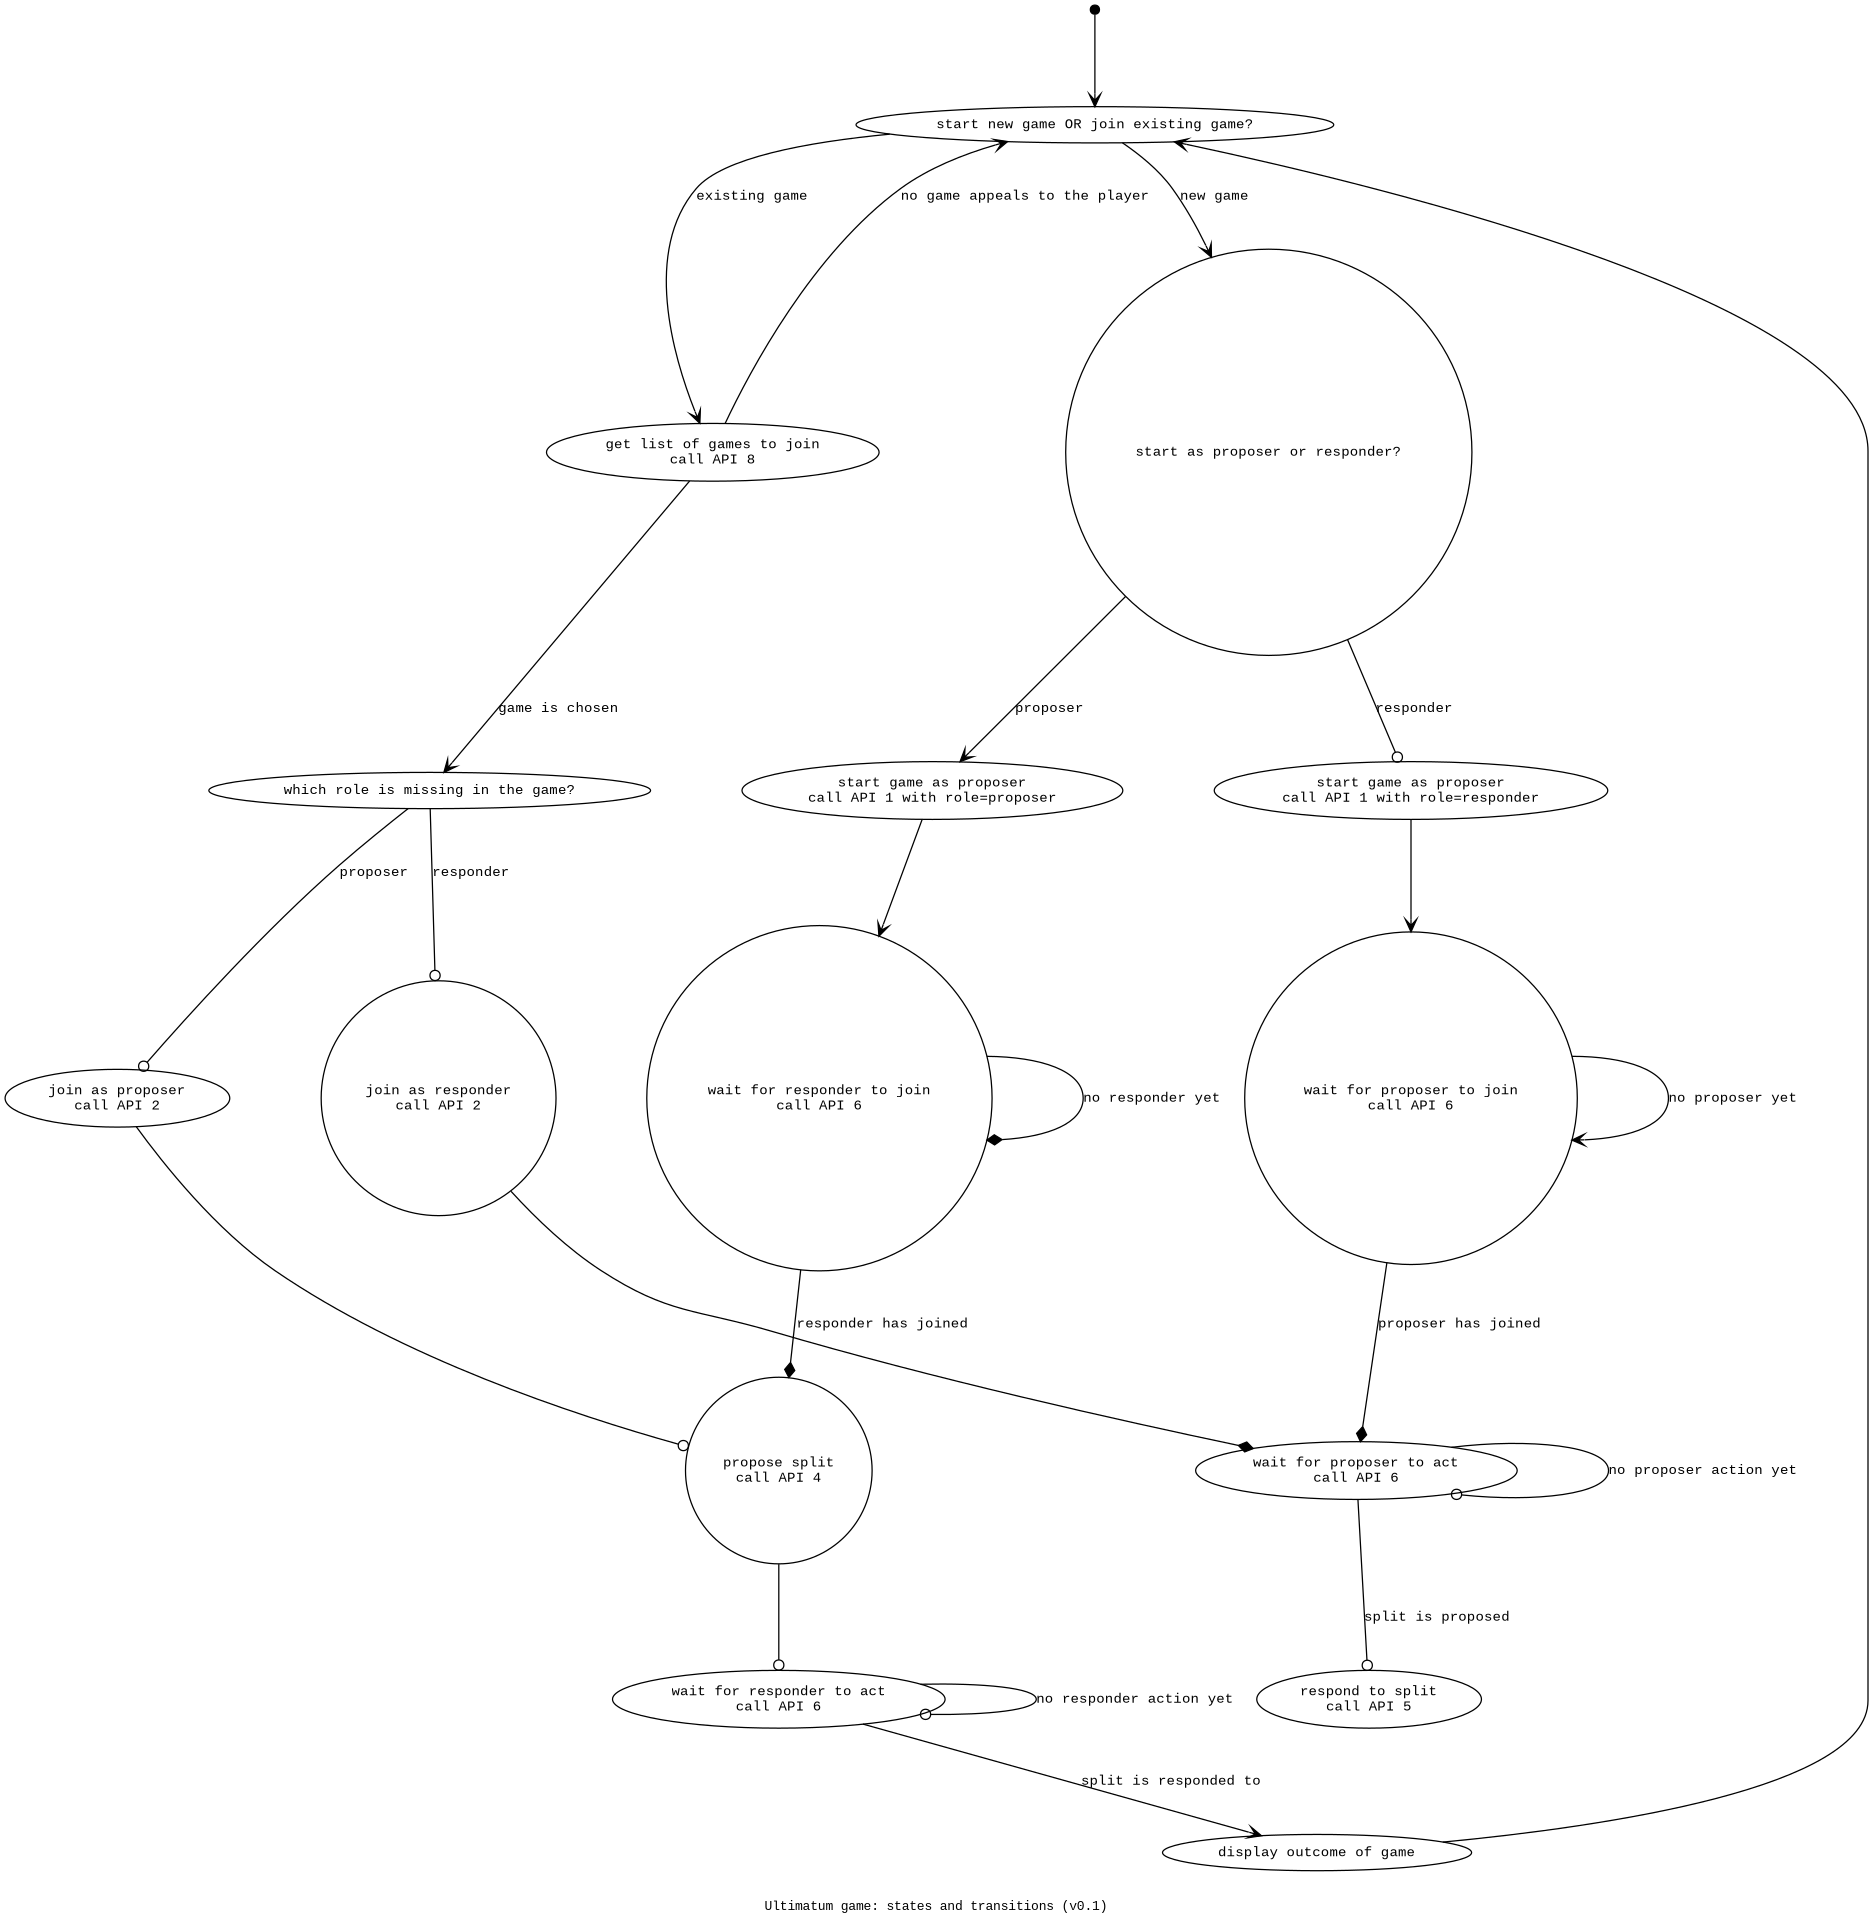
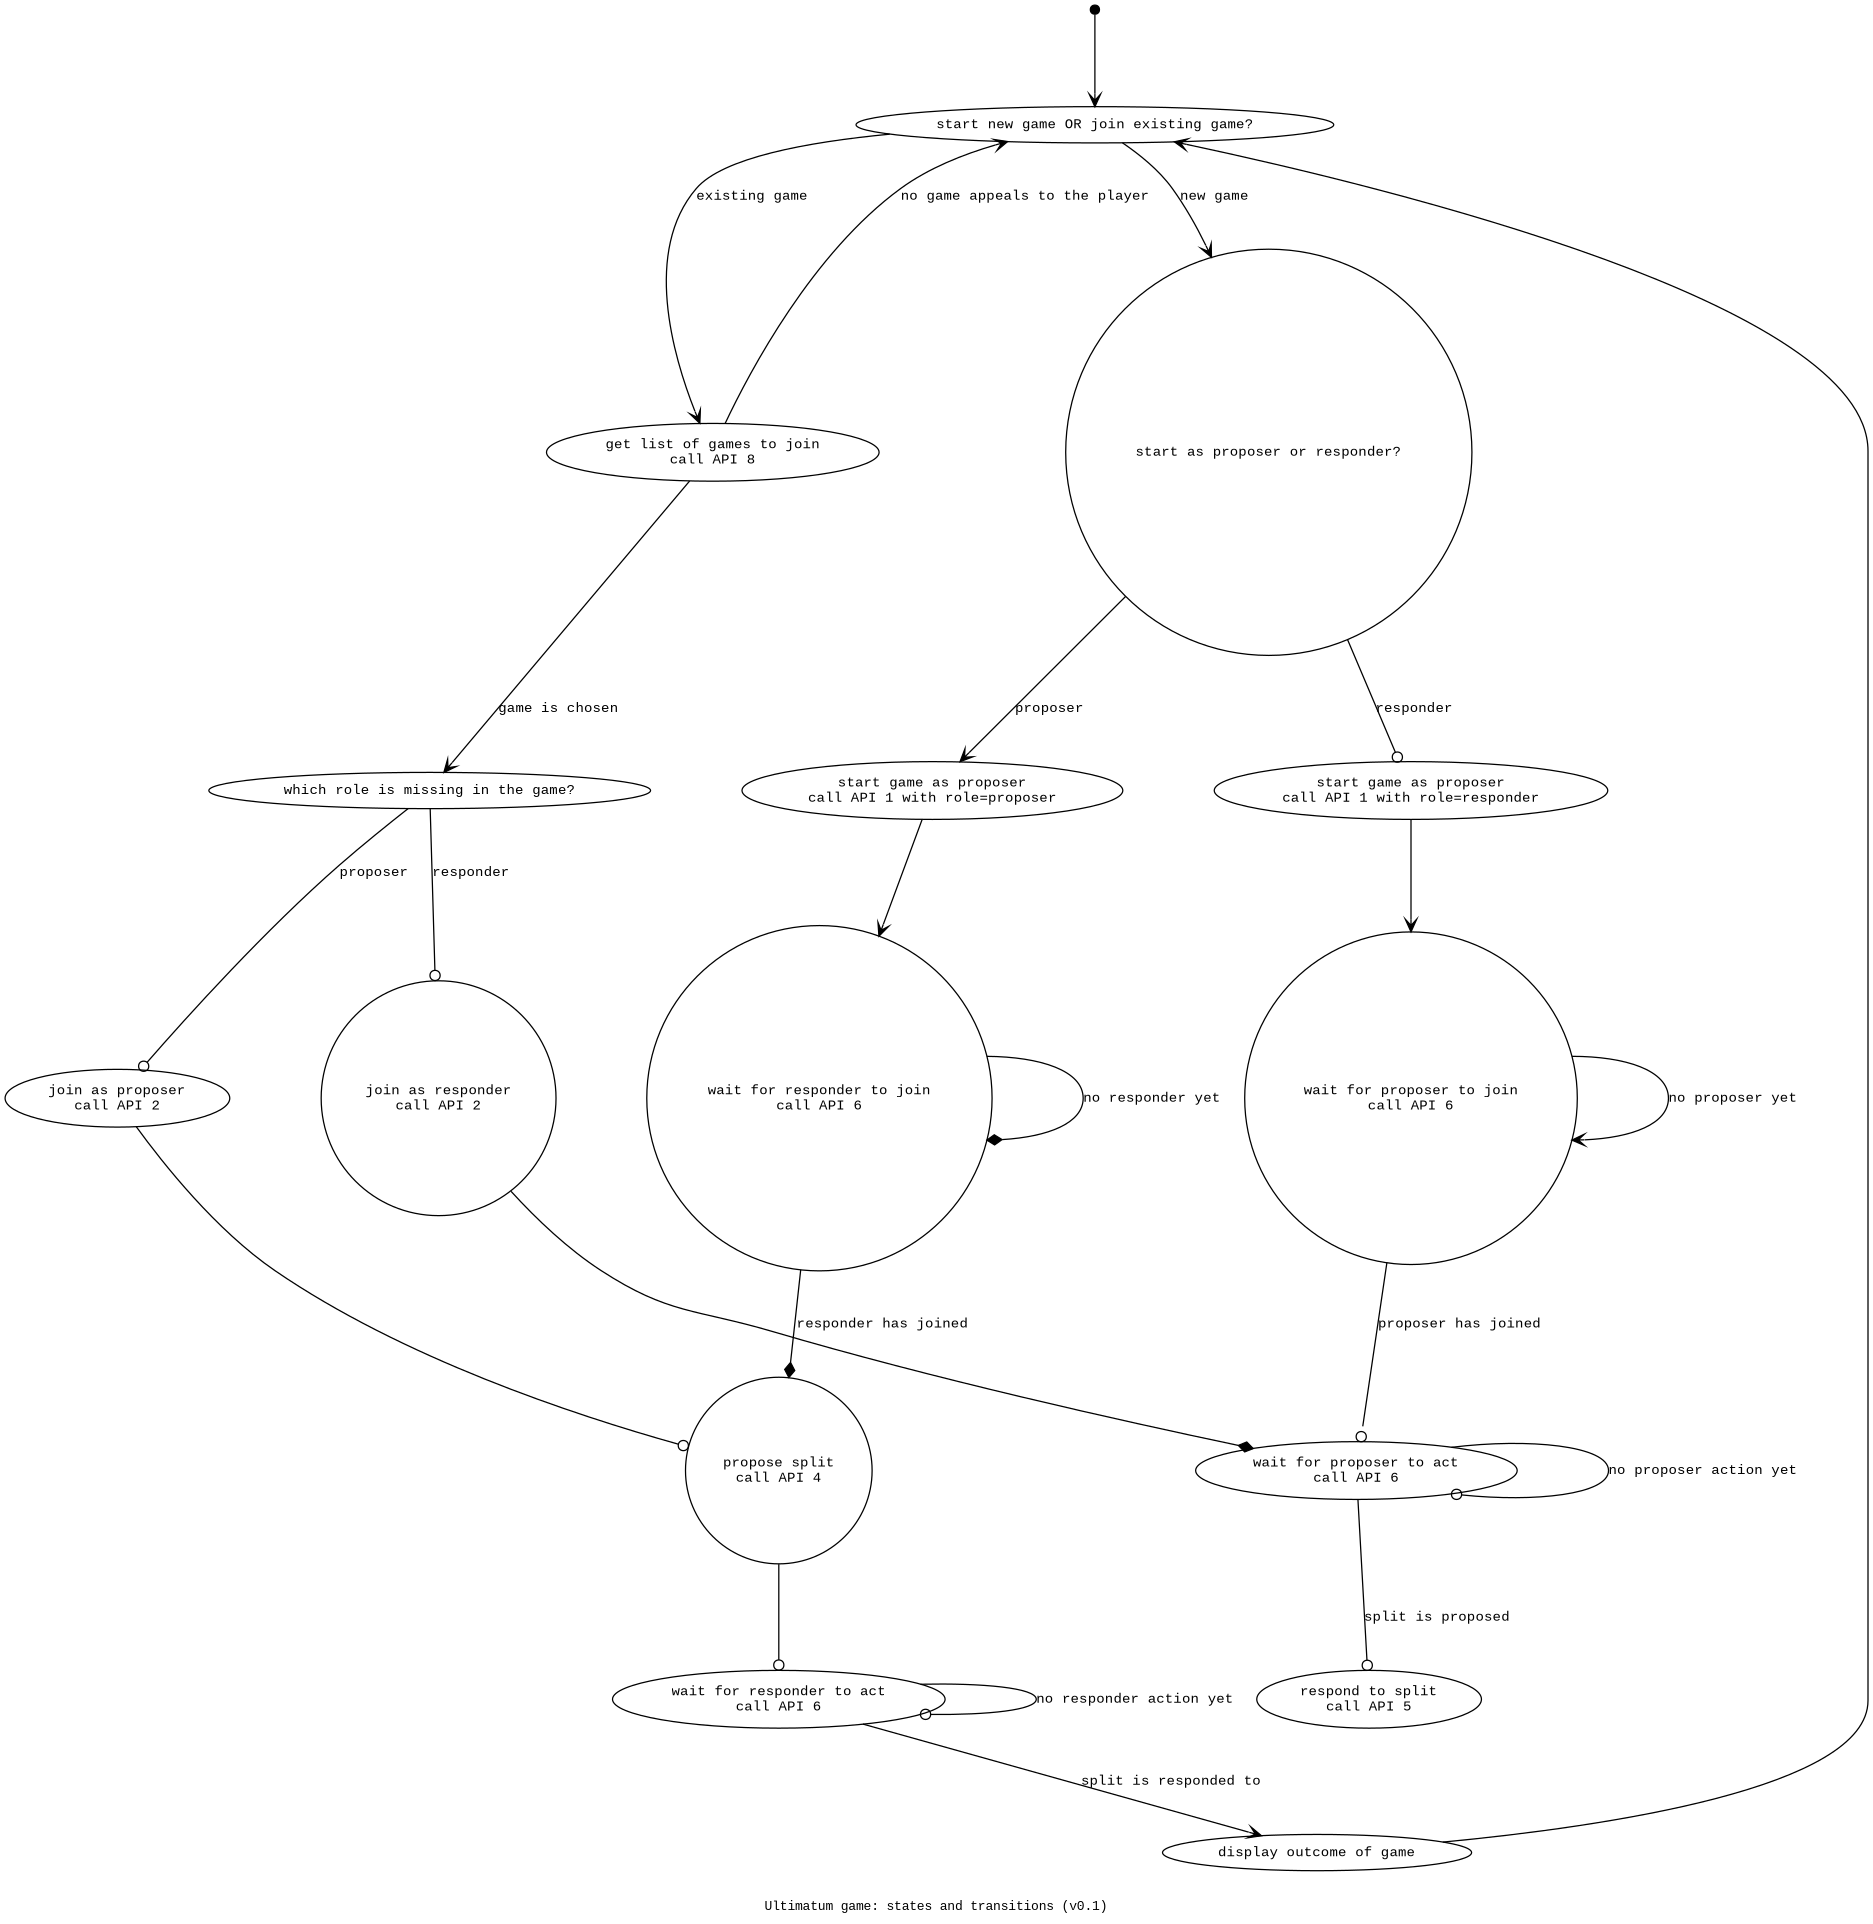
(1375, 1345) -> (1375, 1345)
